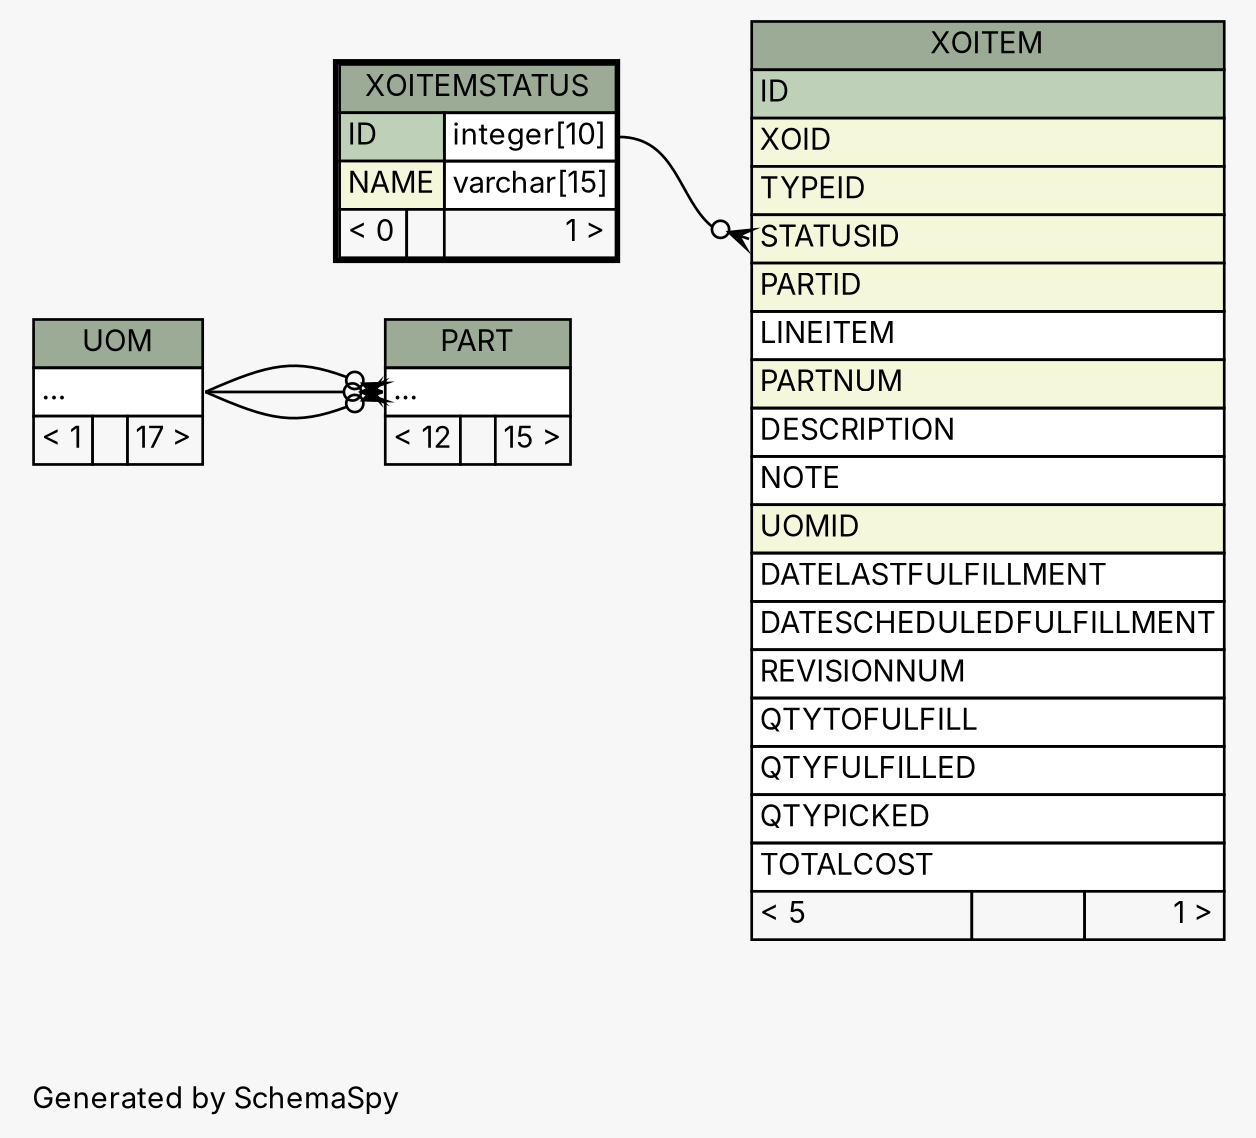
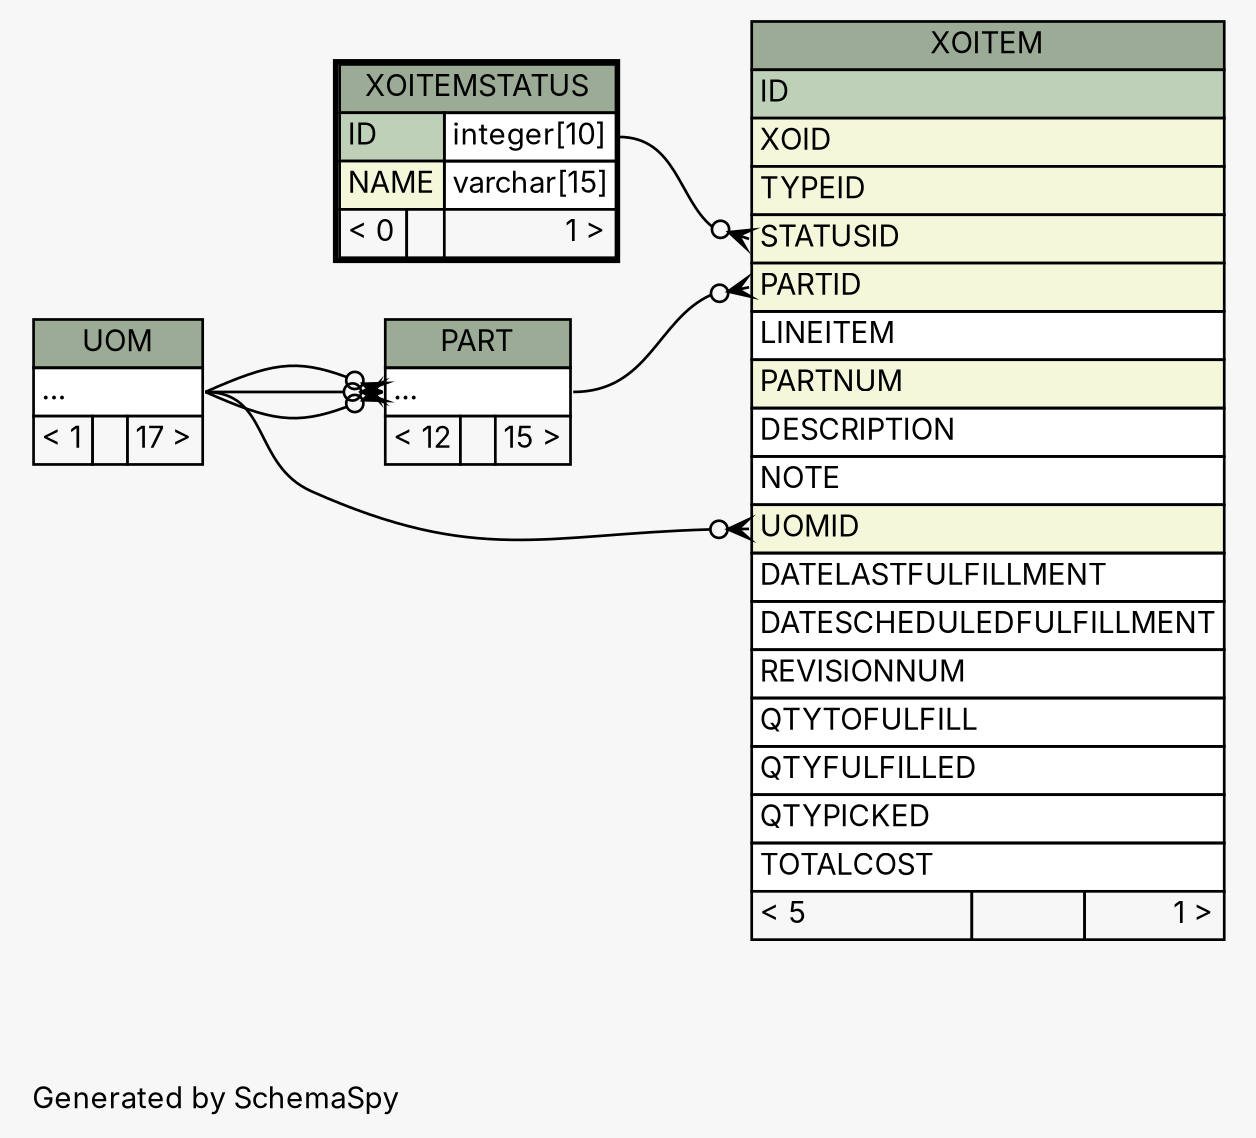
none -> (648, 355)
none -> (431, 531)
